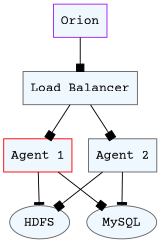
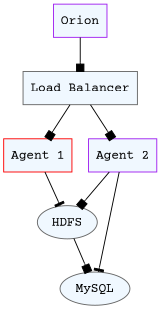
(123, 155) -> (123, 155)
(76, 186) -> (79, 251)
